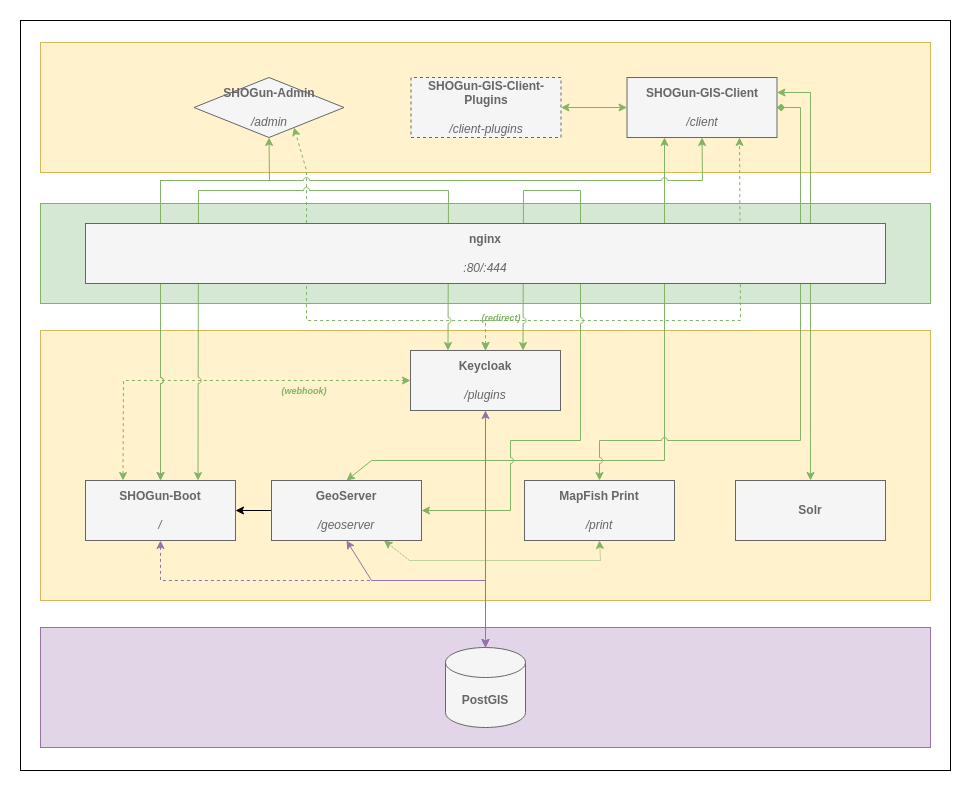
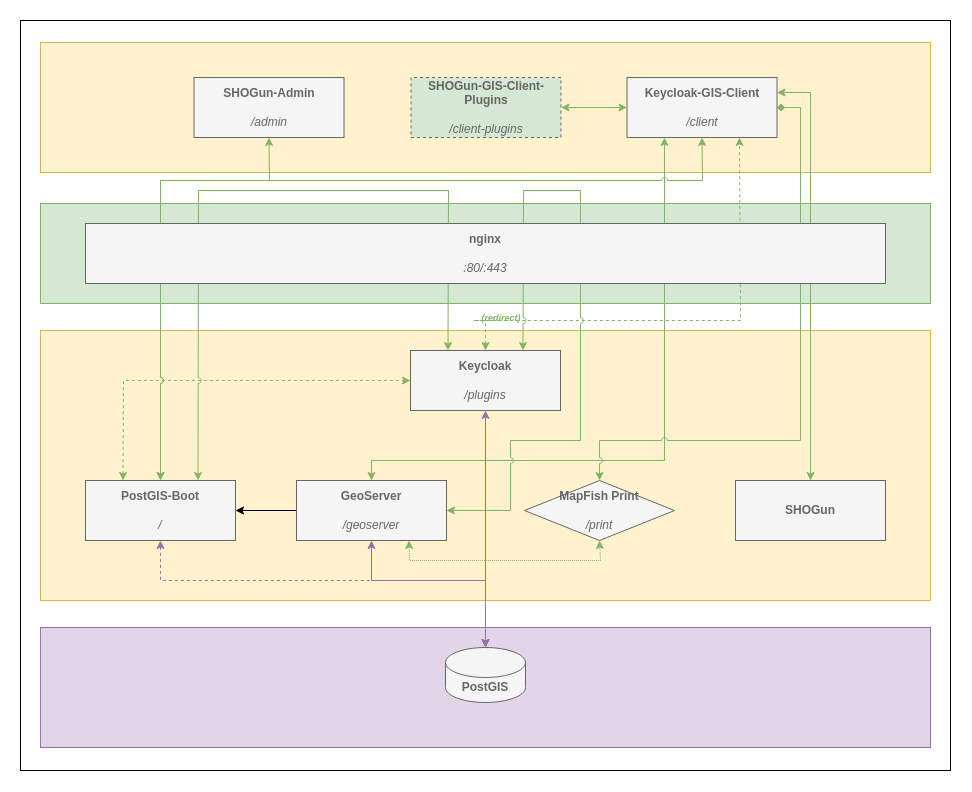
(269, 108) -> (269, 108)
(486, 108) -> (486, 108)
(703, 108) -> (703, 108)
(486, 254) -> (486, 254)
(372, 321) -> none
(305, 391) -> none
(161, 511) -> (161, 511)
(347, 511) -> (372, 511)
(600, 511) -> (600, 511)
(811, 511) -> (811, 511)
(486, 688) -> (486, 675)
